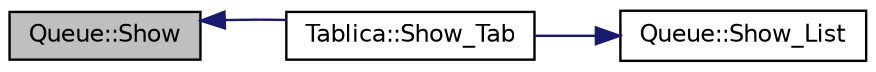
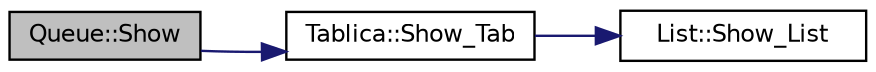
(255, 20) -> (231, 52)
(743, 36) -> (743, 36)
